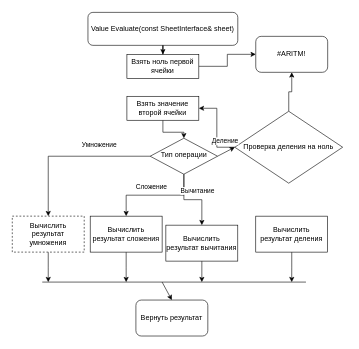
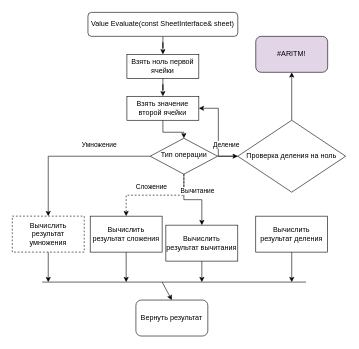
(163, 29) -> (163, 24)
(292, 54) -> (292, 54)
(228, 63) -> (163, 87)
(289, 147) -> (292, 156)
(147, 195) -> (147, 195)
